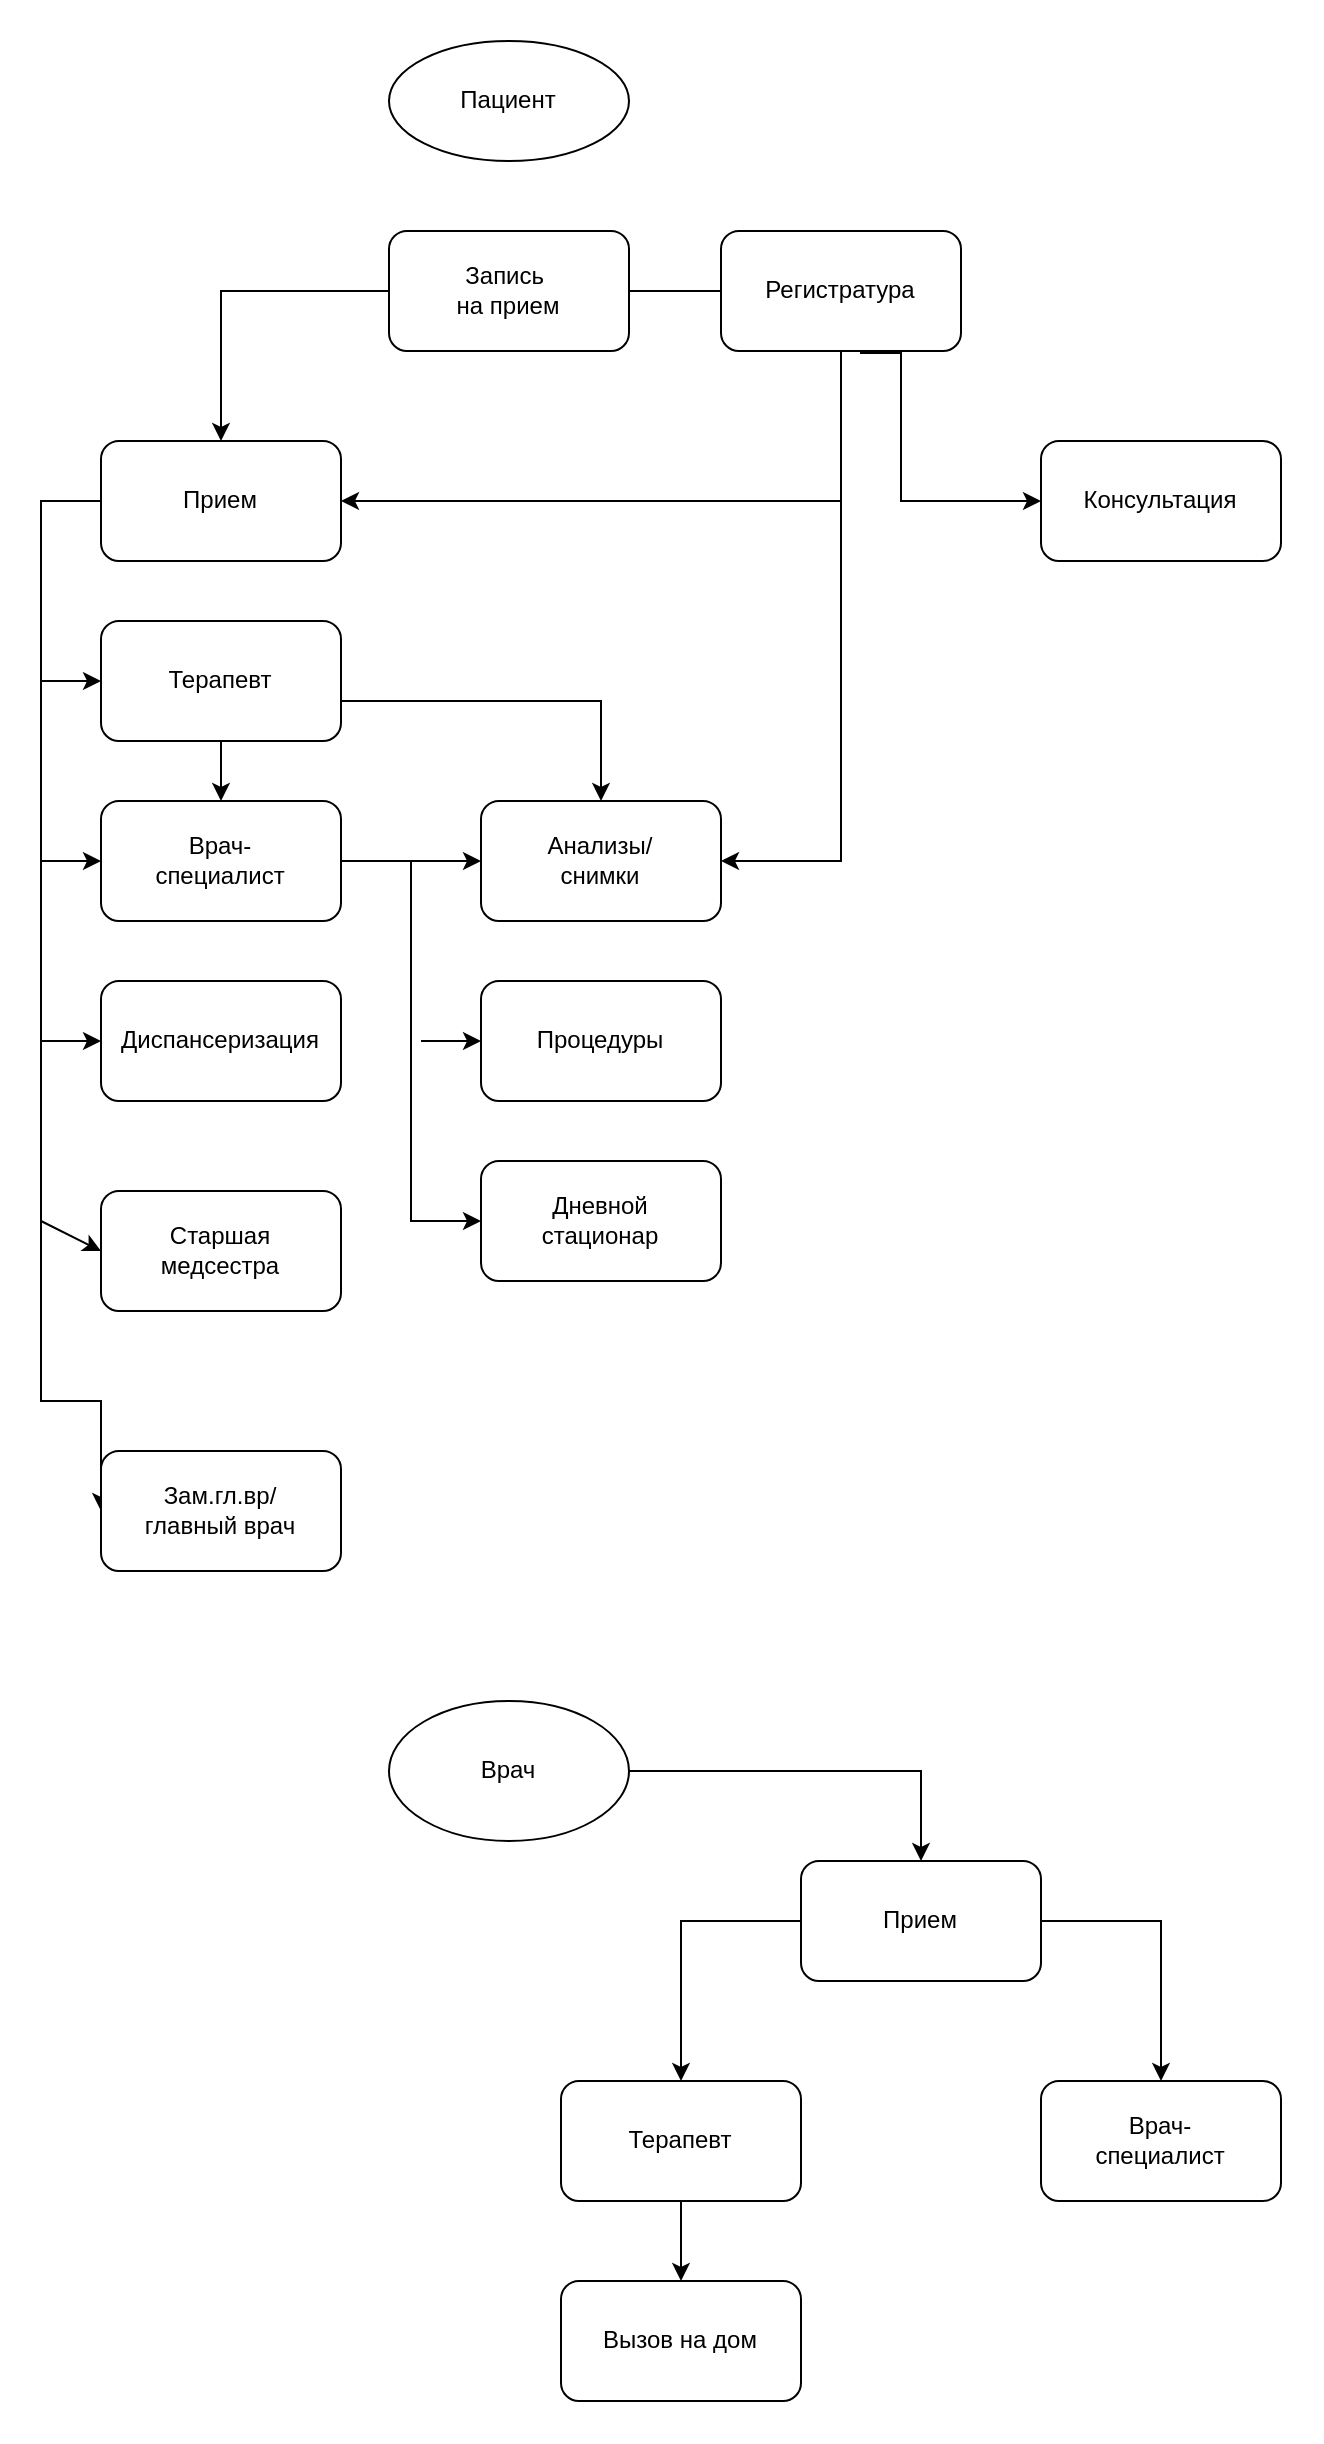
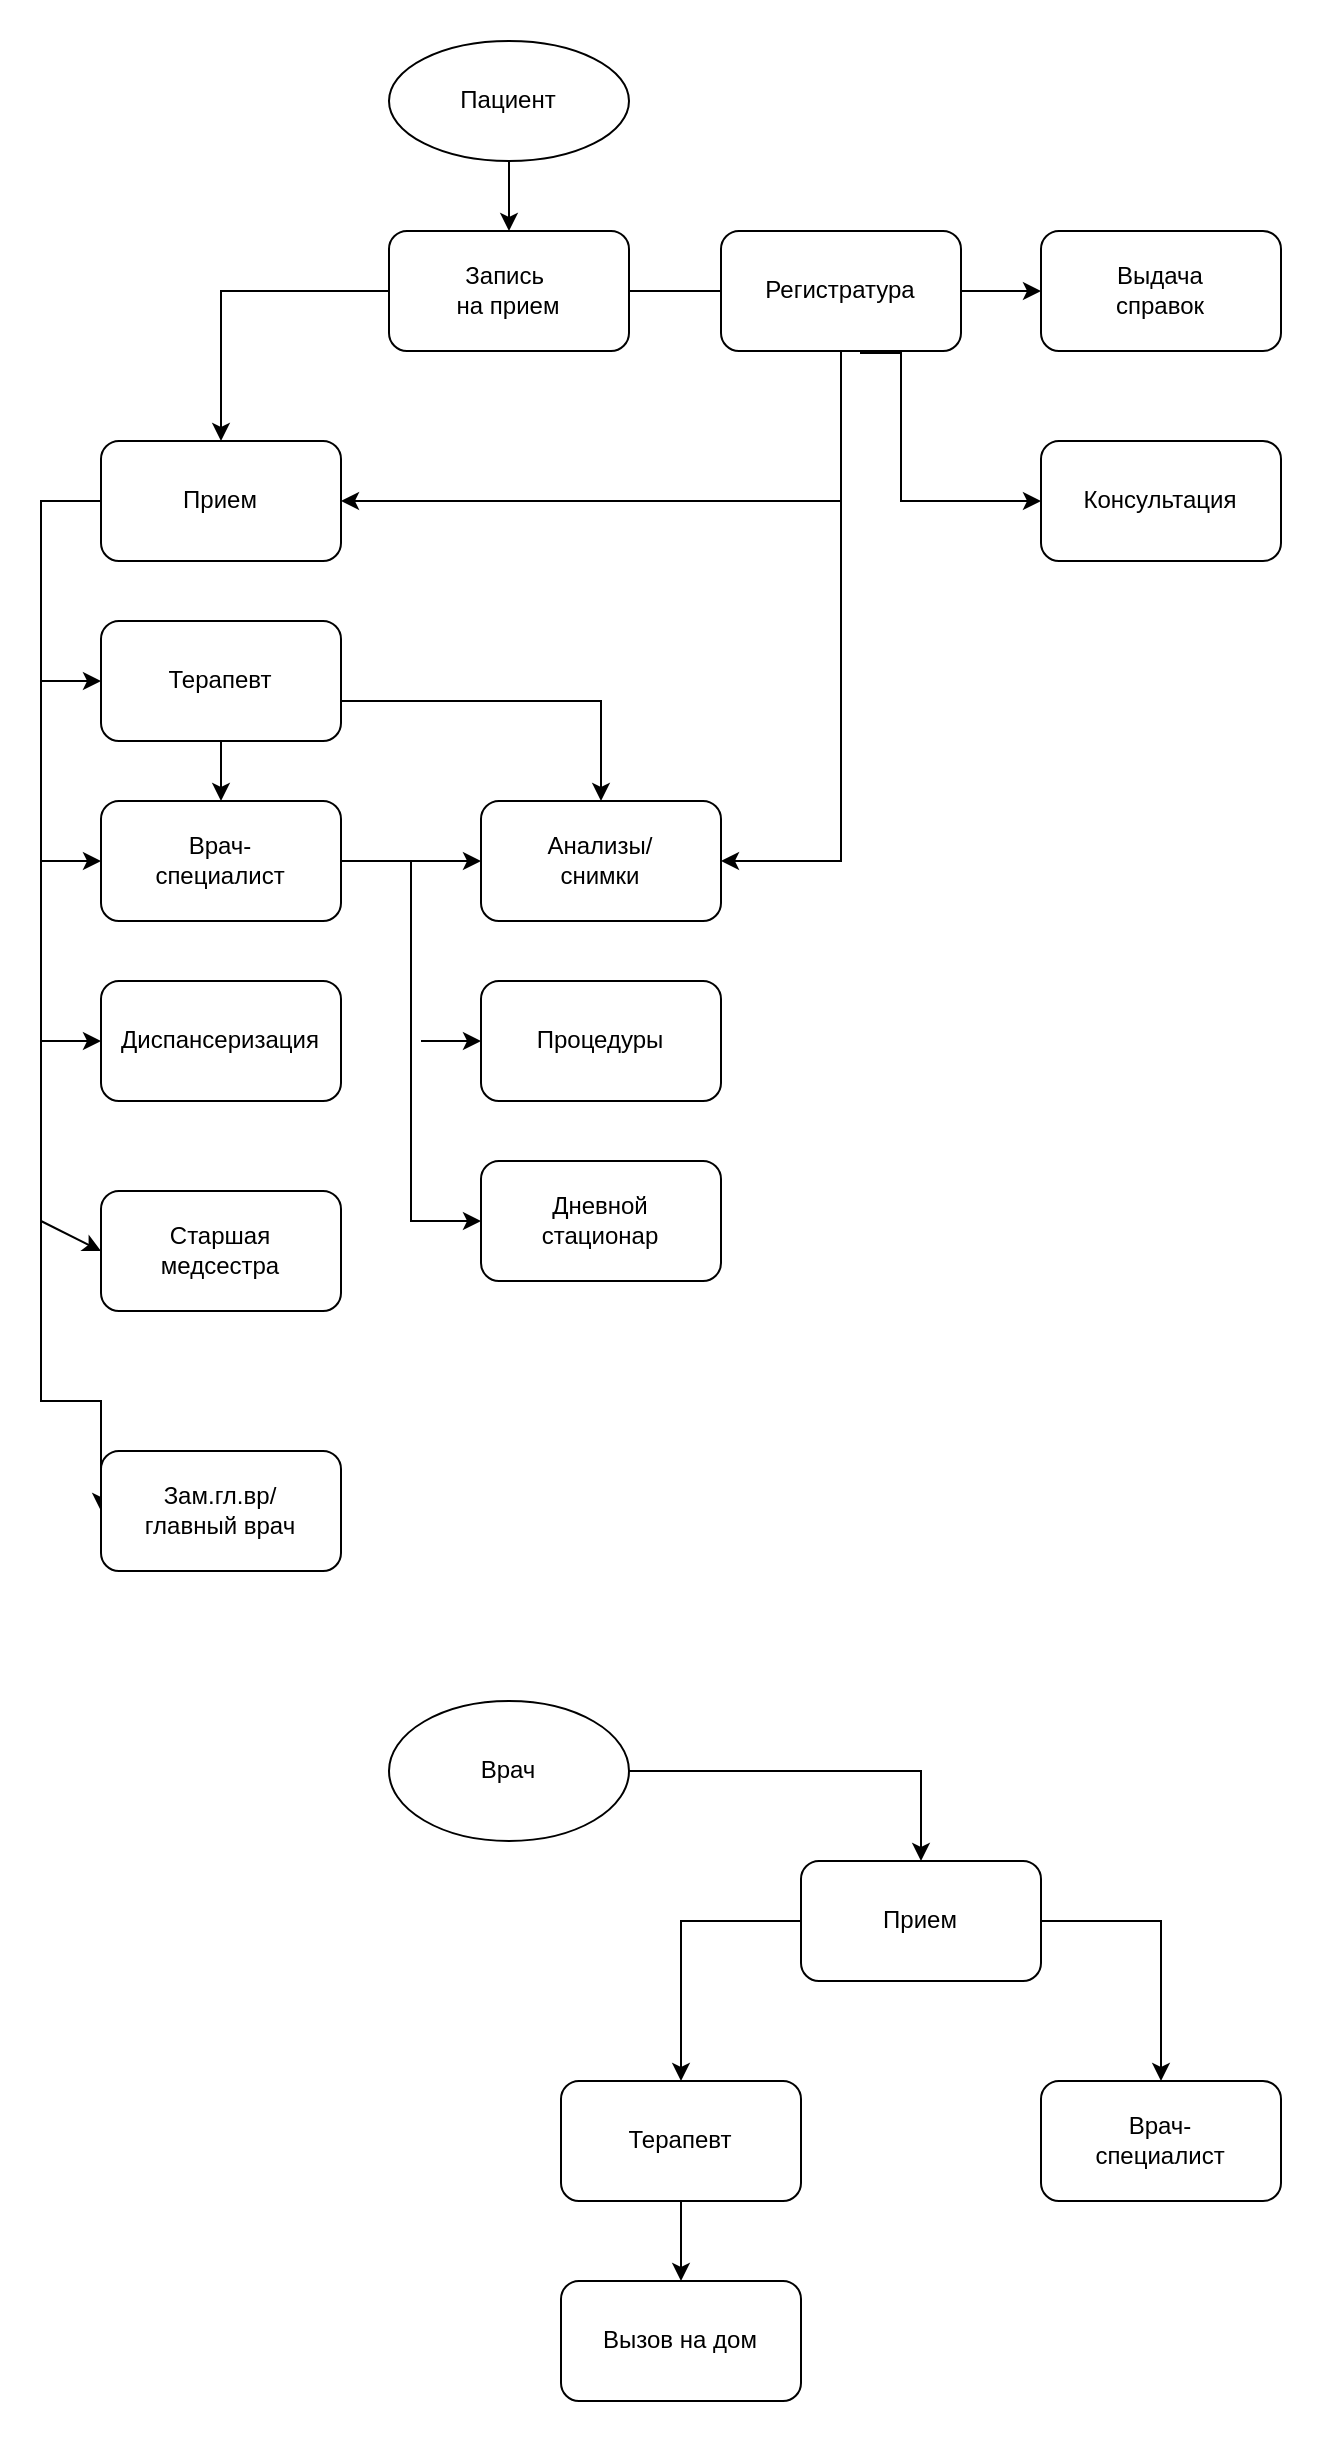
none -> (509, 199)
none -> (994, 291)
none -> (1161, 291)
